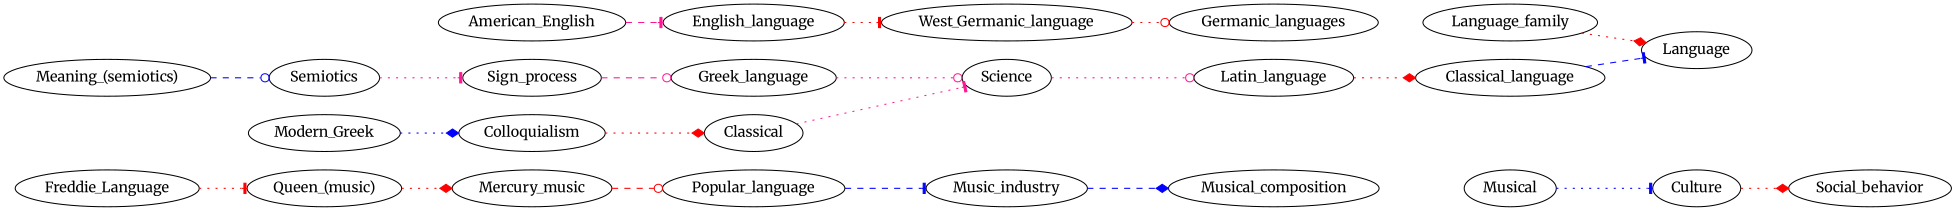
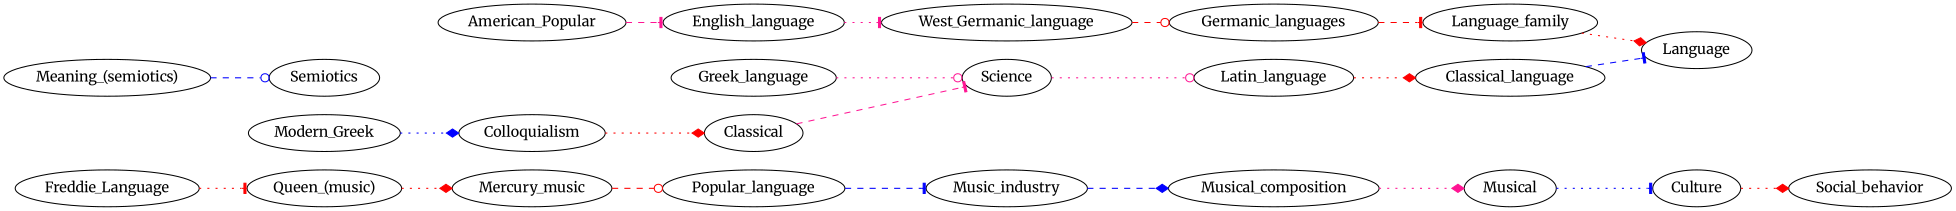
(532, 23) -> (532, 23)
(860, 23) -> (860, 23)
(1146, 23) -> (1146, 23)
none -> (1398, 23)
(532, 78) -> none
(879, 106) -> (879, 106)
none -> (1415, 188)
